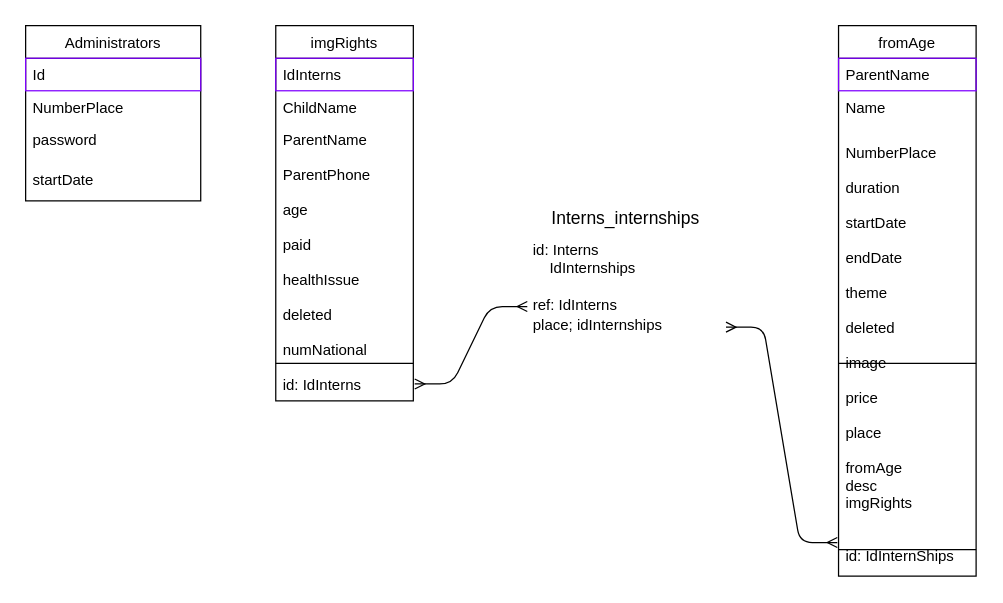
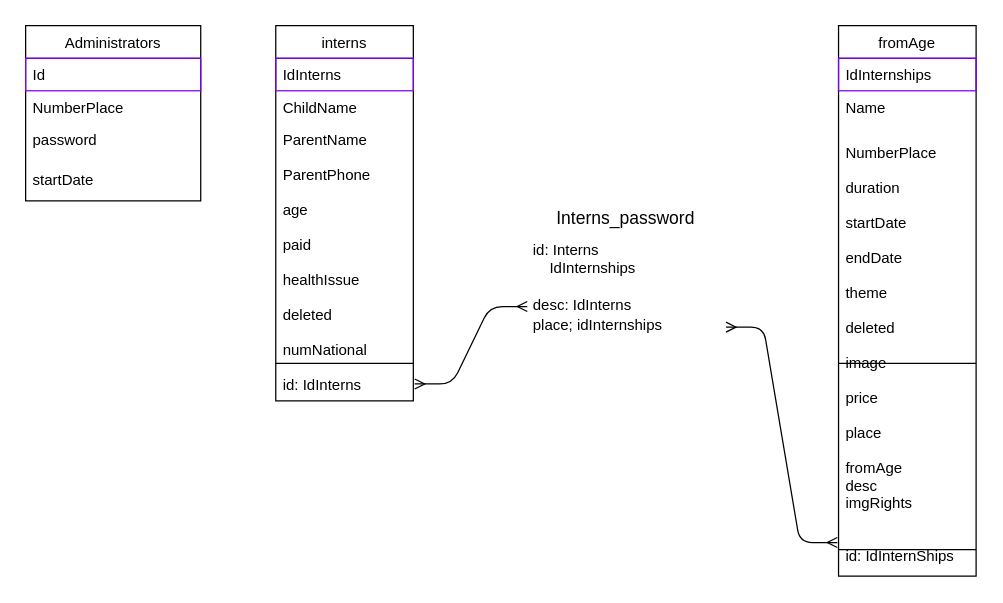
(344, 43) -> (344, 43)
(887, 75) -> (898, 75)
(625, 218) -> (625, 218)
(587, 305) -> (592, 305)
